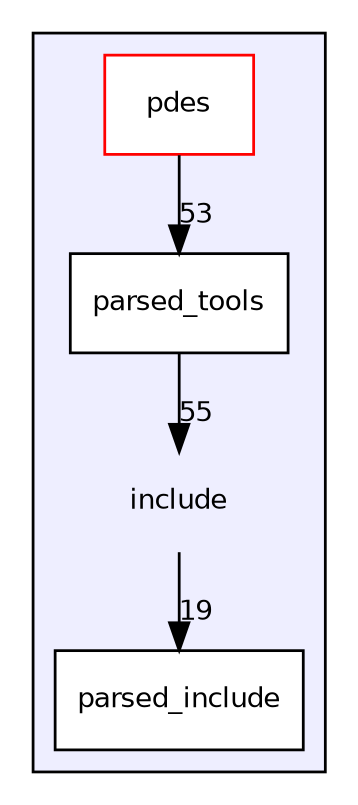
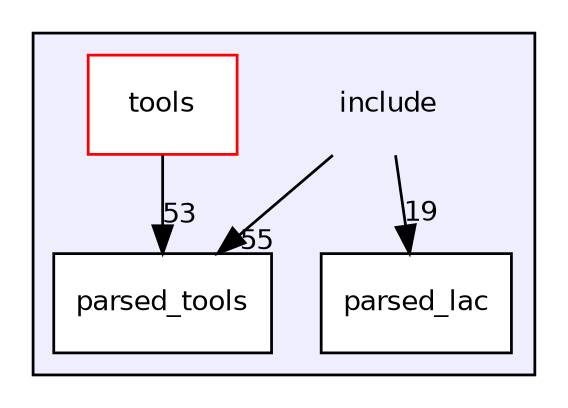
(179, 105) -> (163, 105)
(179, 389) -> (286, 195)
(179, 700) -> (416, 303)
